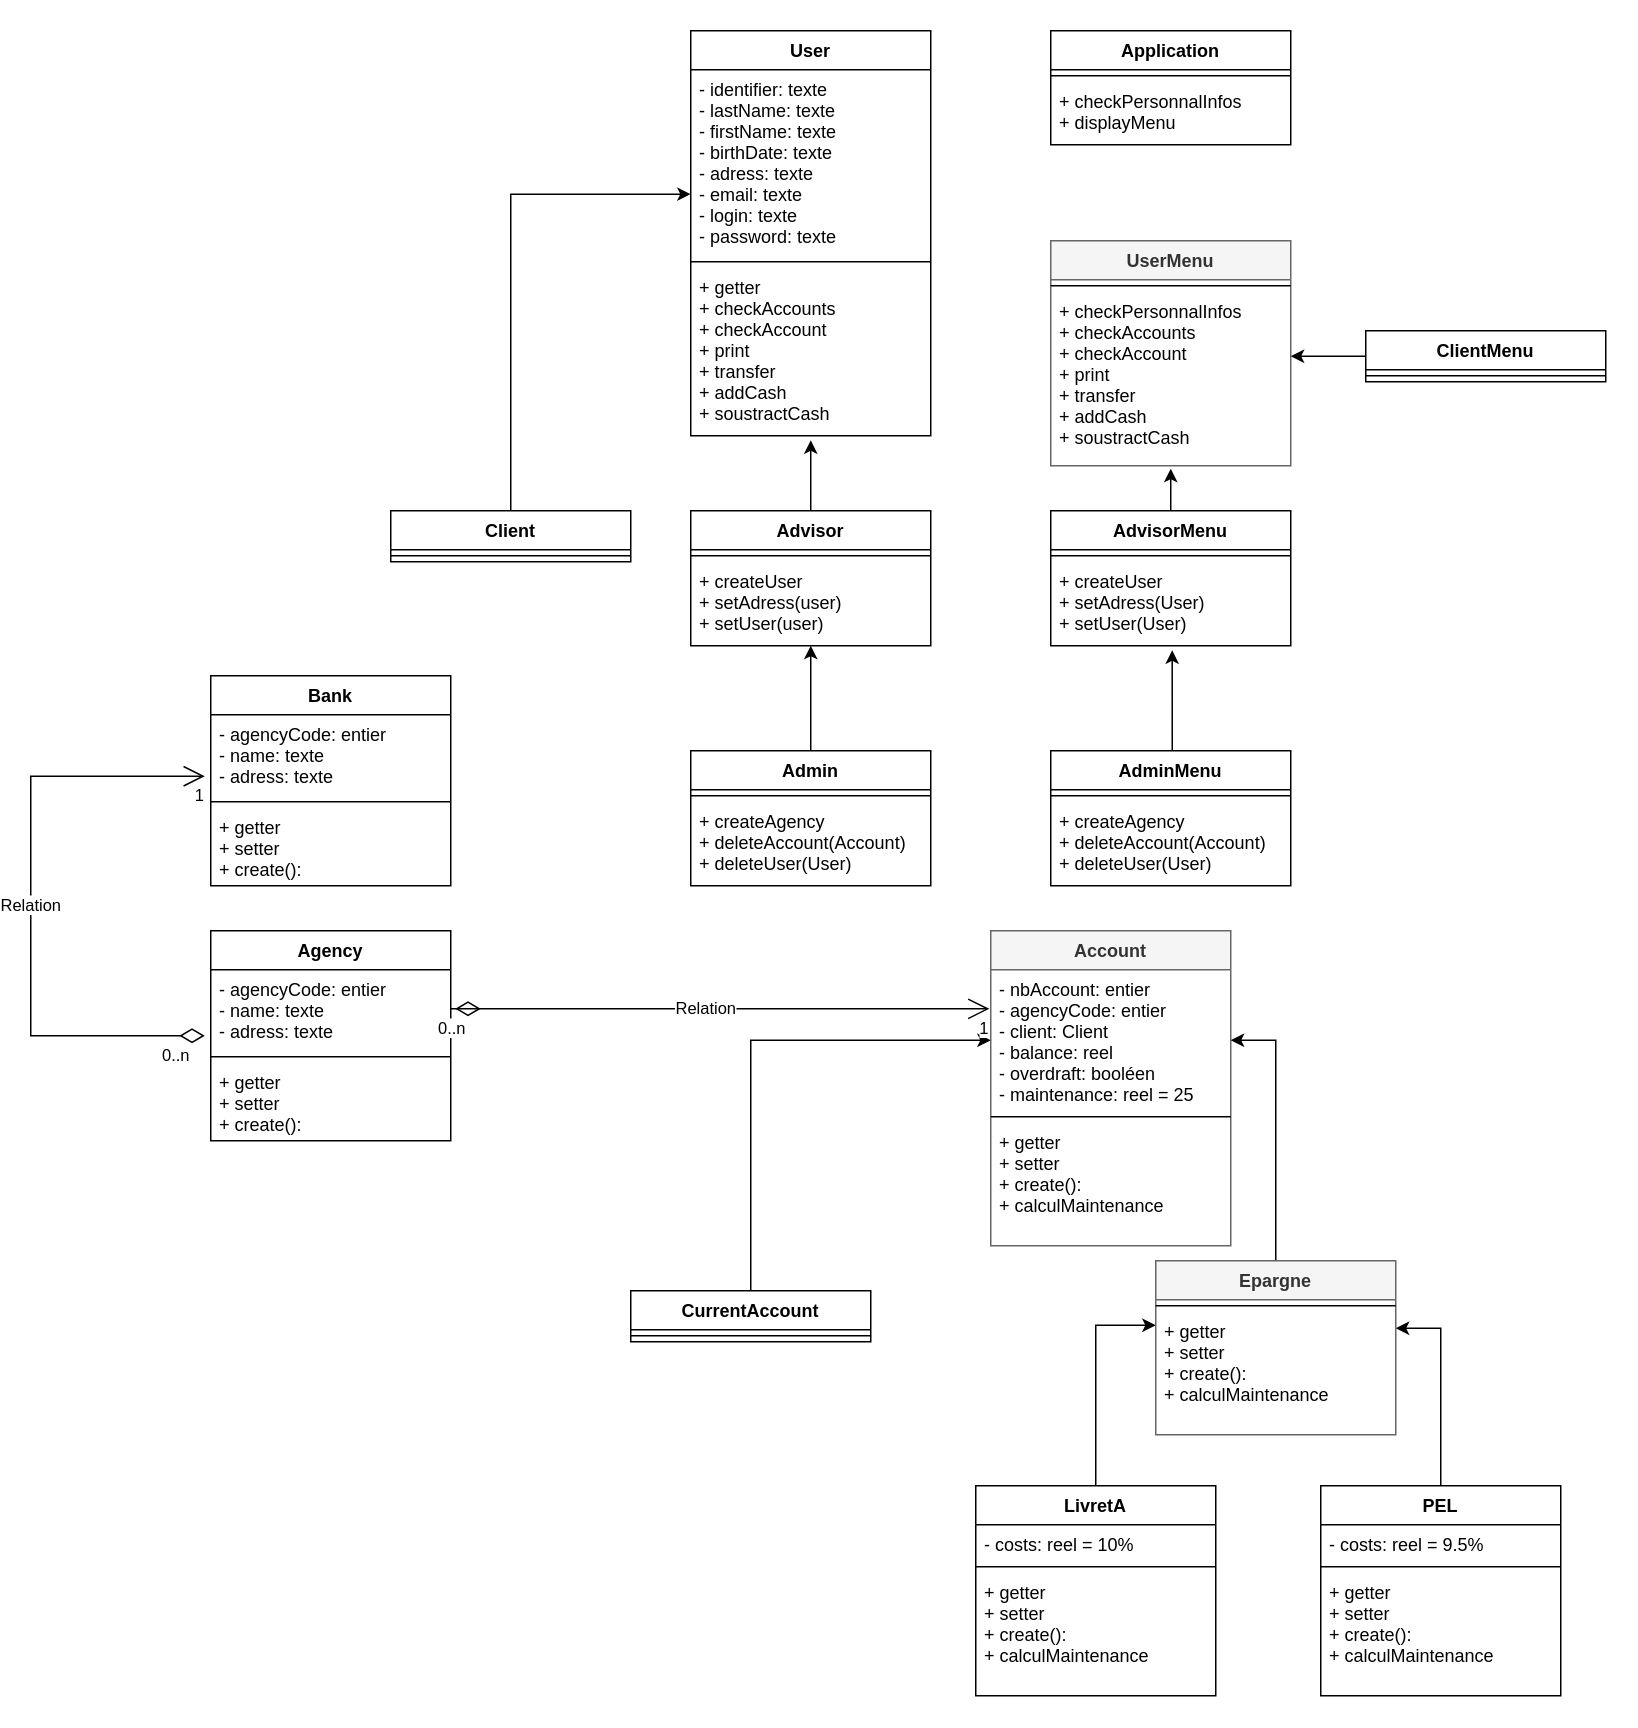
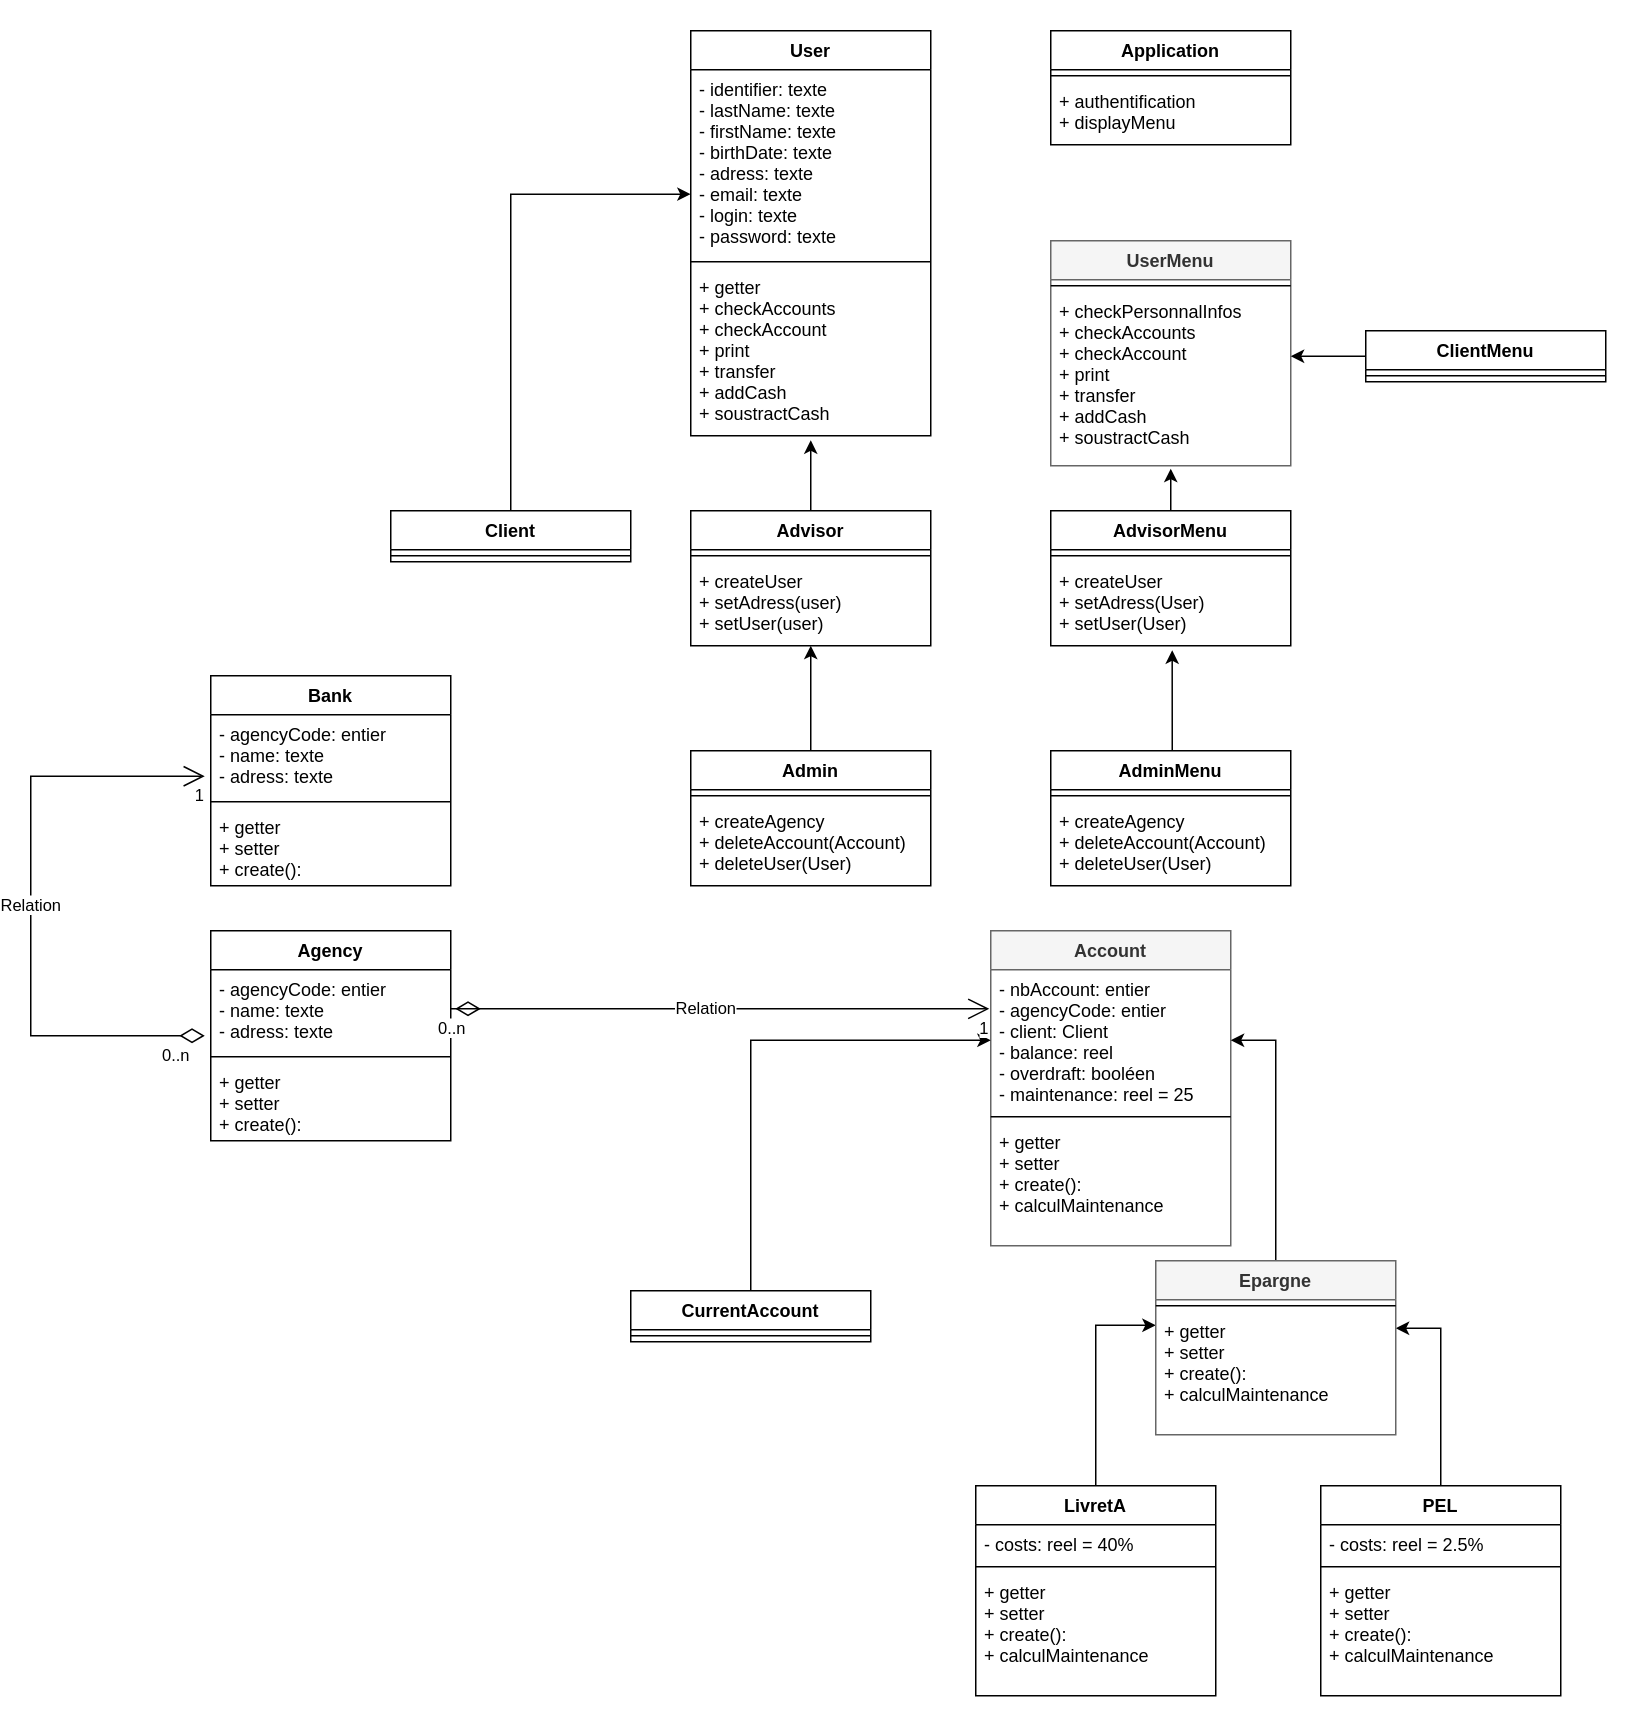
(1160, 102) -> (1140, 102)
(1066, 1545) -> (1066, 1545)
(1413, 1545) -> (1413, 1545)
